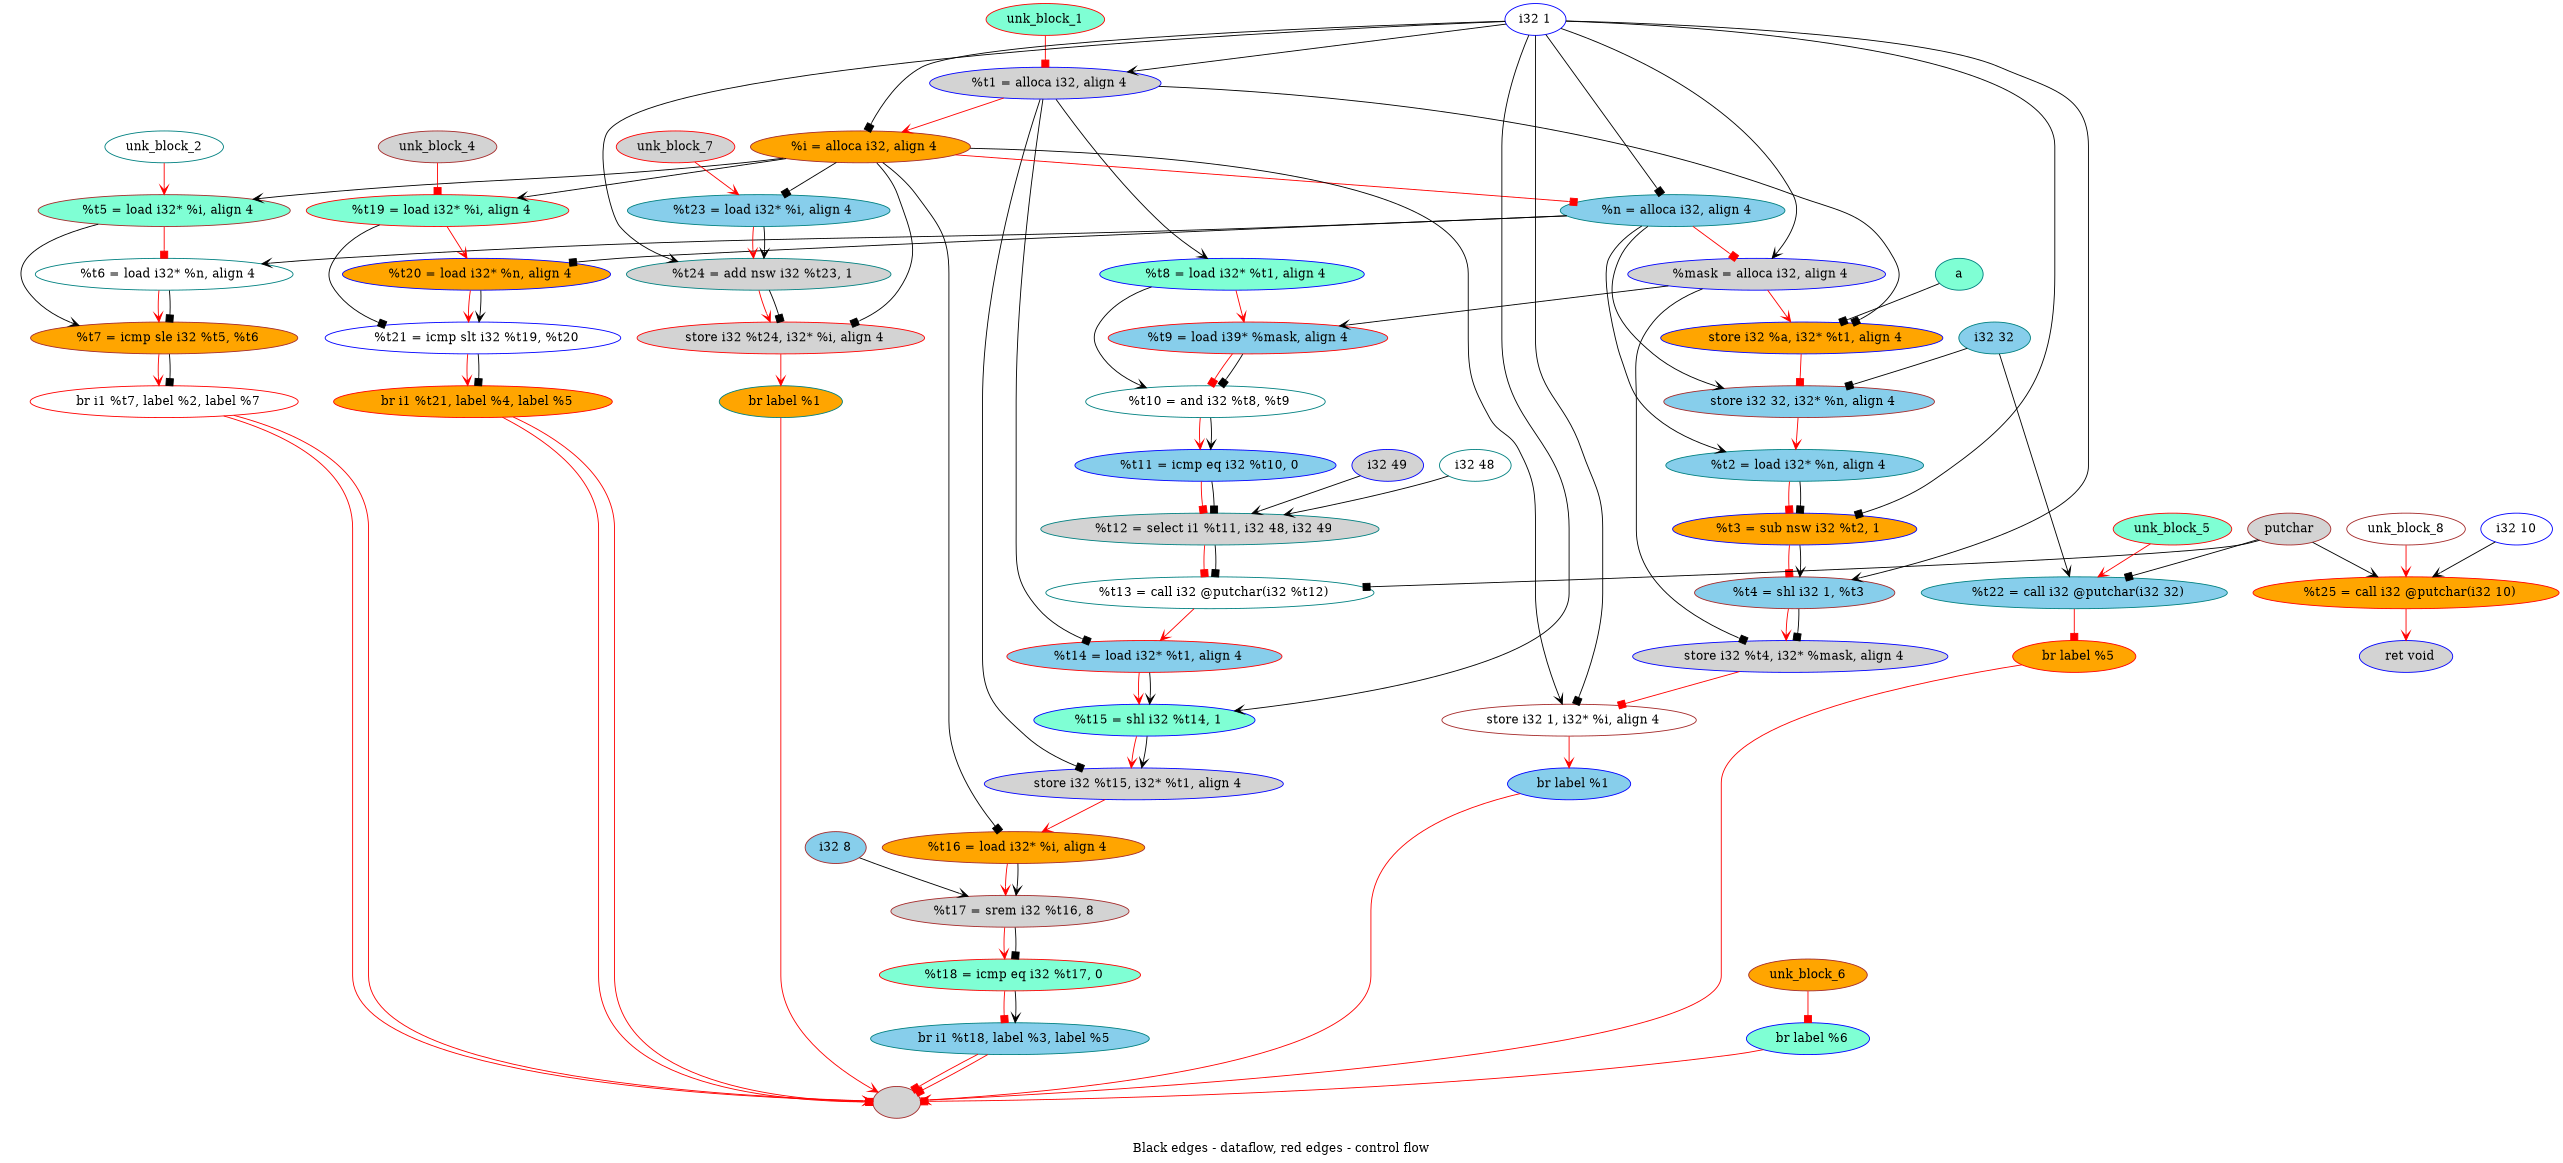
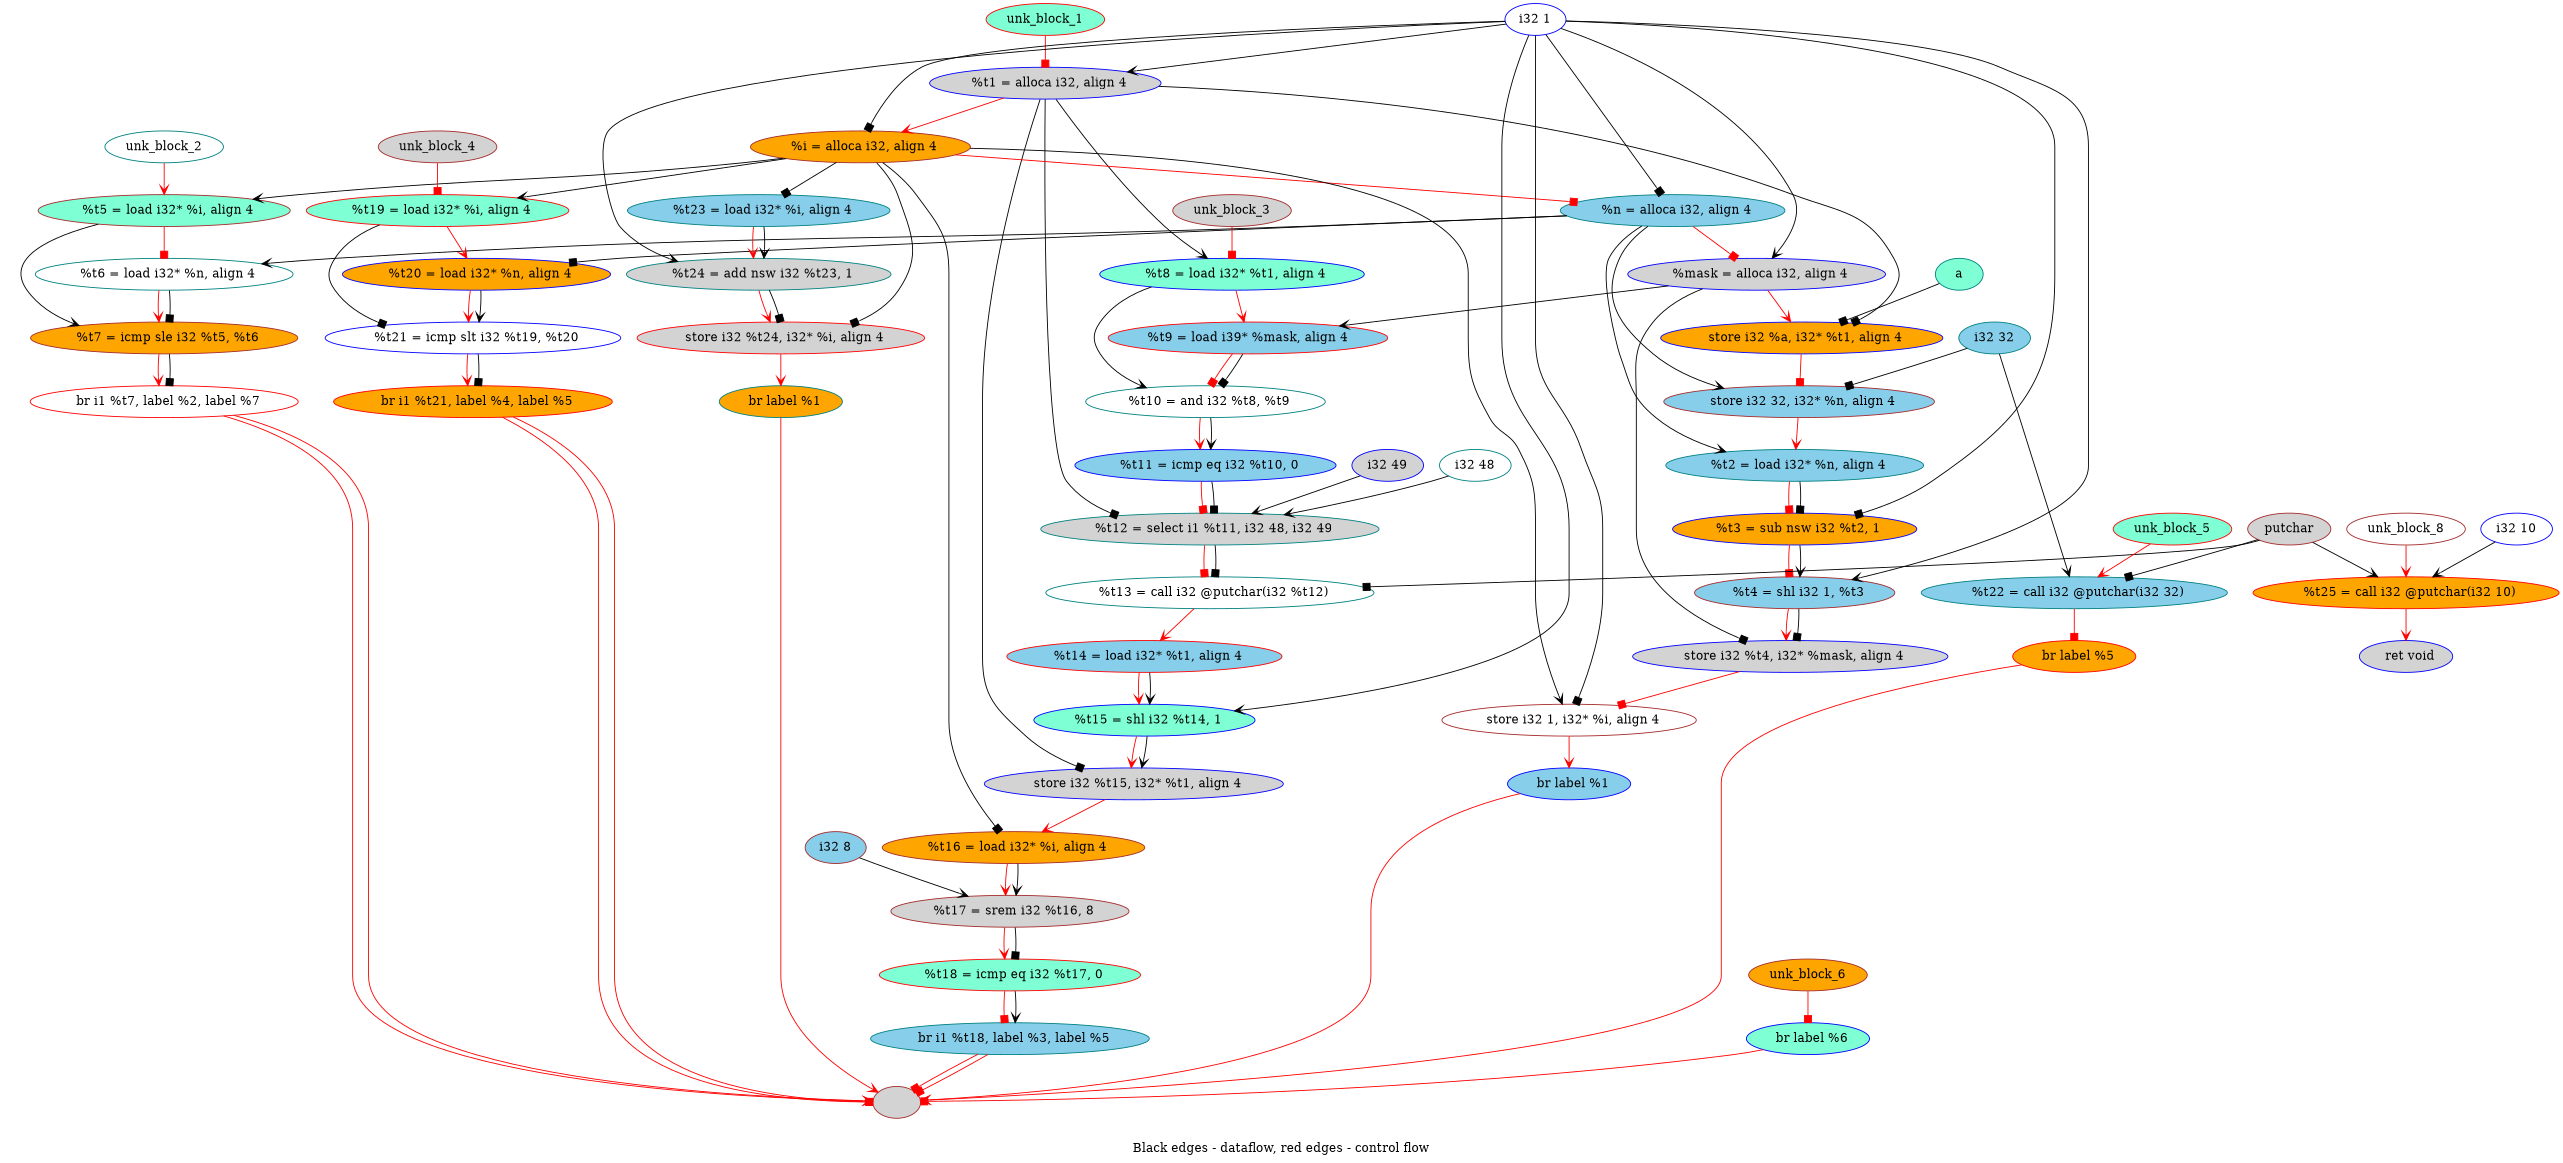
(676, 147) -> none
none -> (1232, 211)
(1016, 383) -> (1047, 318)
